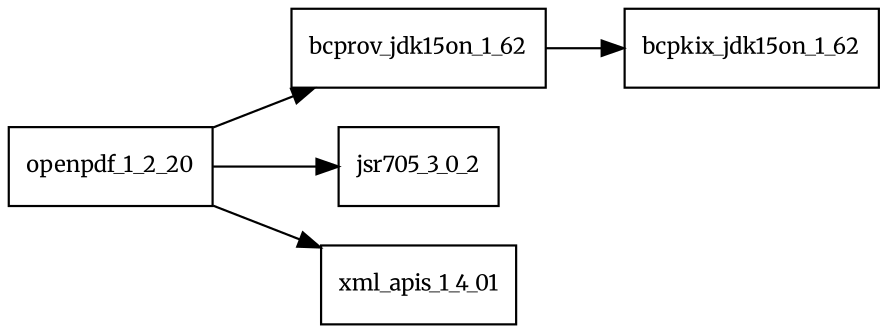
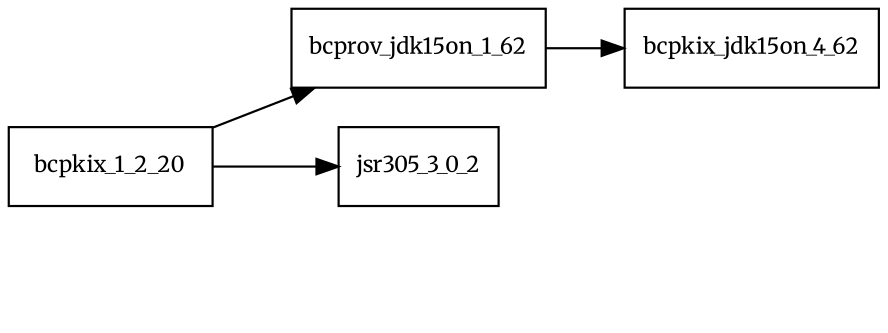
(752, 48) -> (752, 48)
(111, 167) -> (111, 167)
(419, 167) -> (419, 167)
(419, 285) -> none
